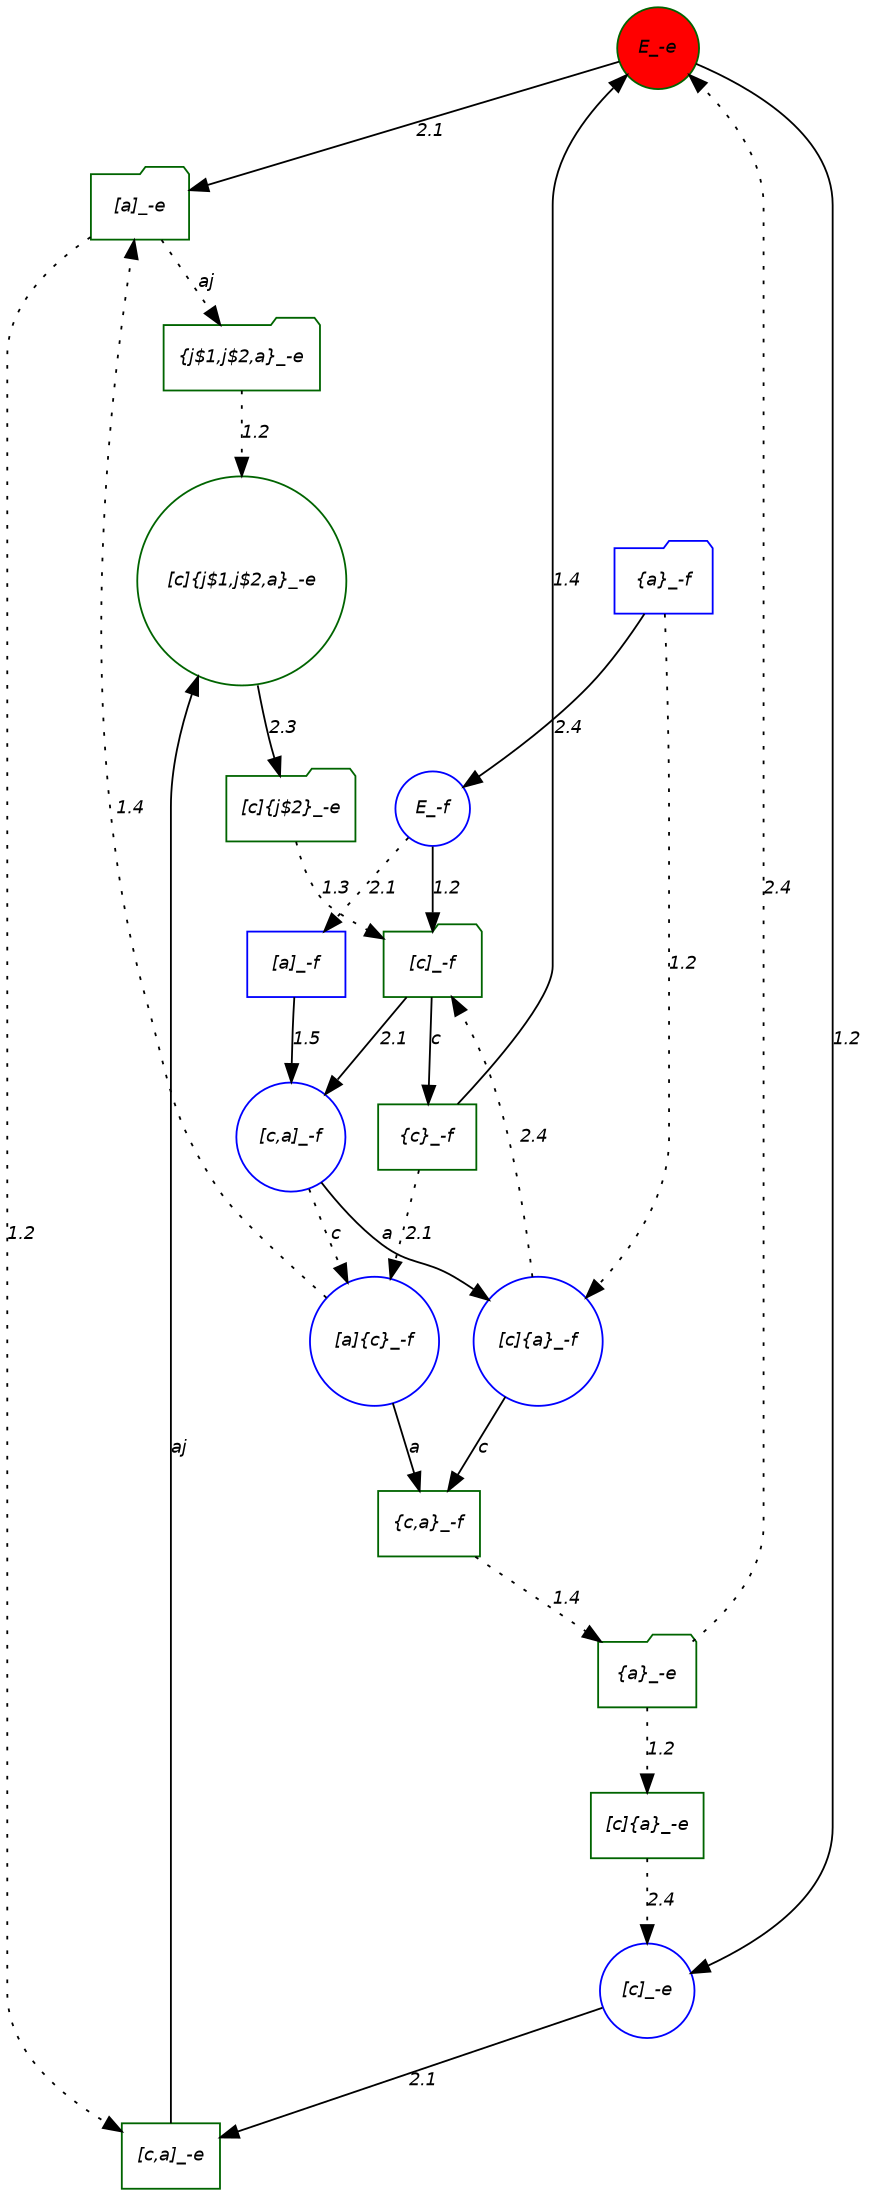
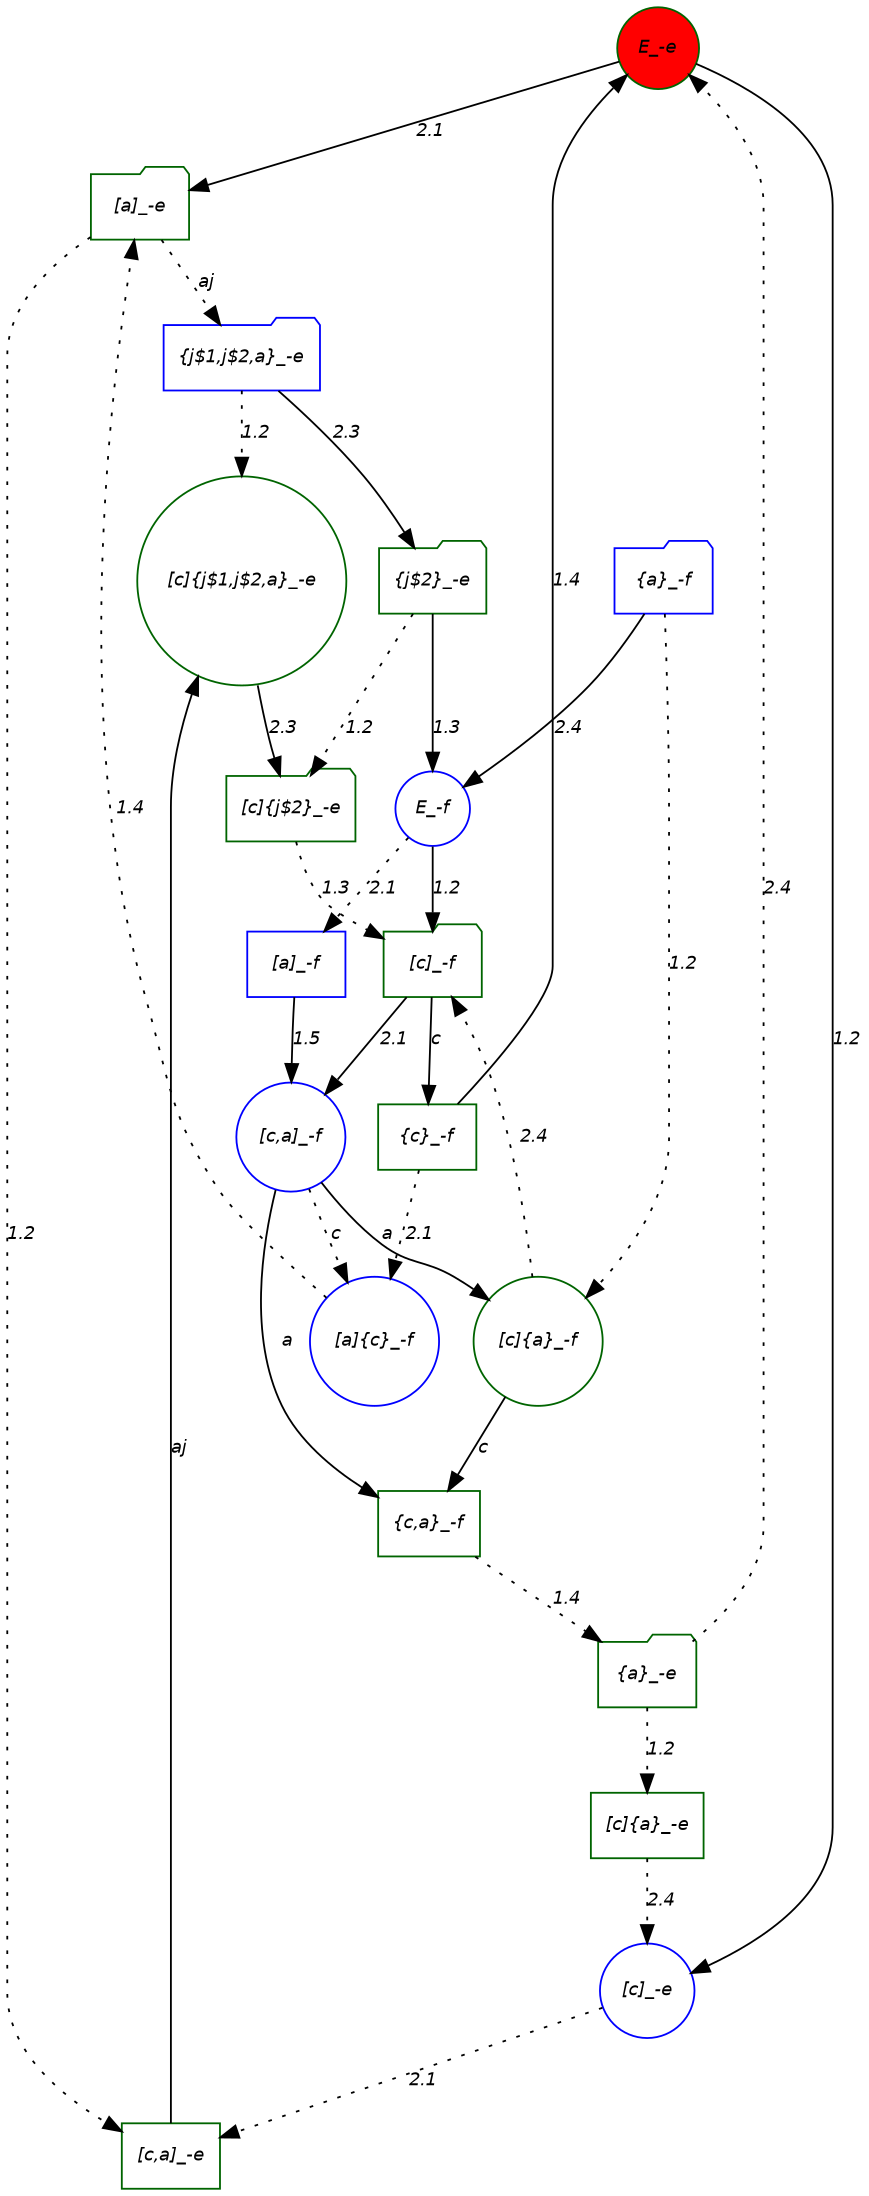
(242, 358) -> (242, 358)
none -> (433, 581)
(538, 1341) -> (538, 1341)
(404, 1438) -> (266, 1356)
(420, 2070) -> (420, 2070)
